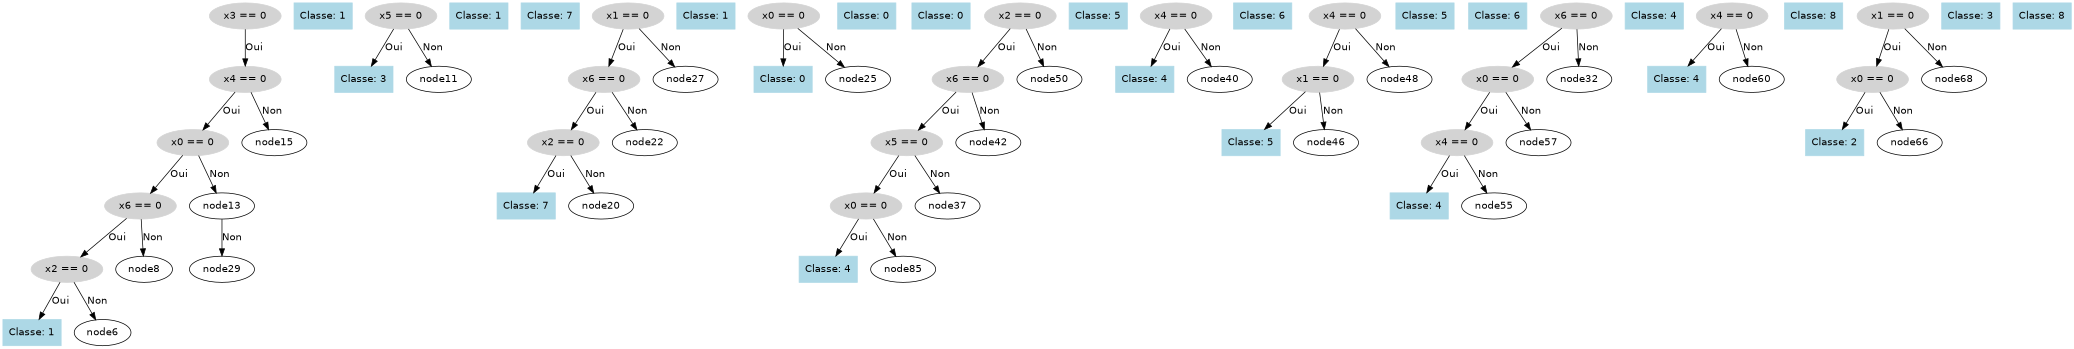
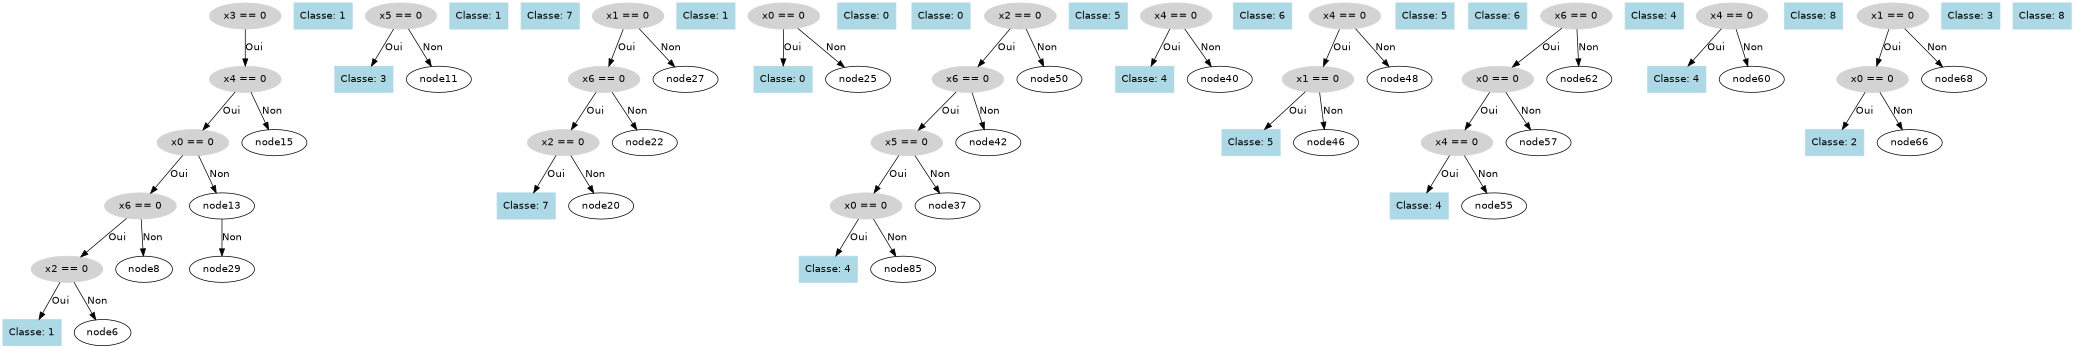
(1579, 79) -> (1579, 79)
